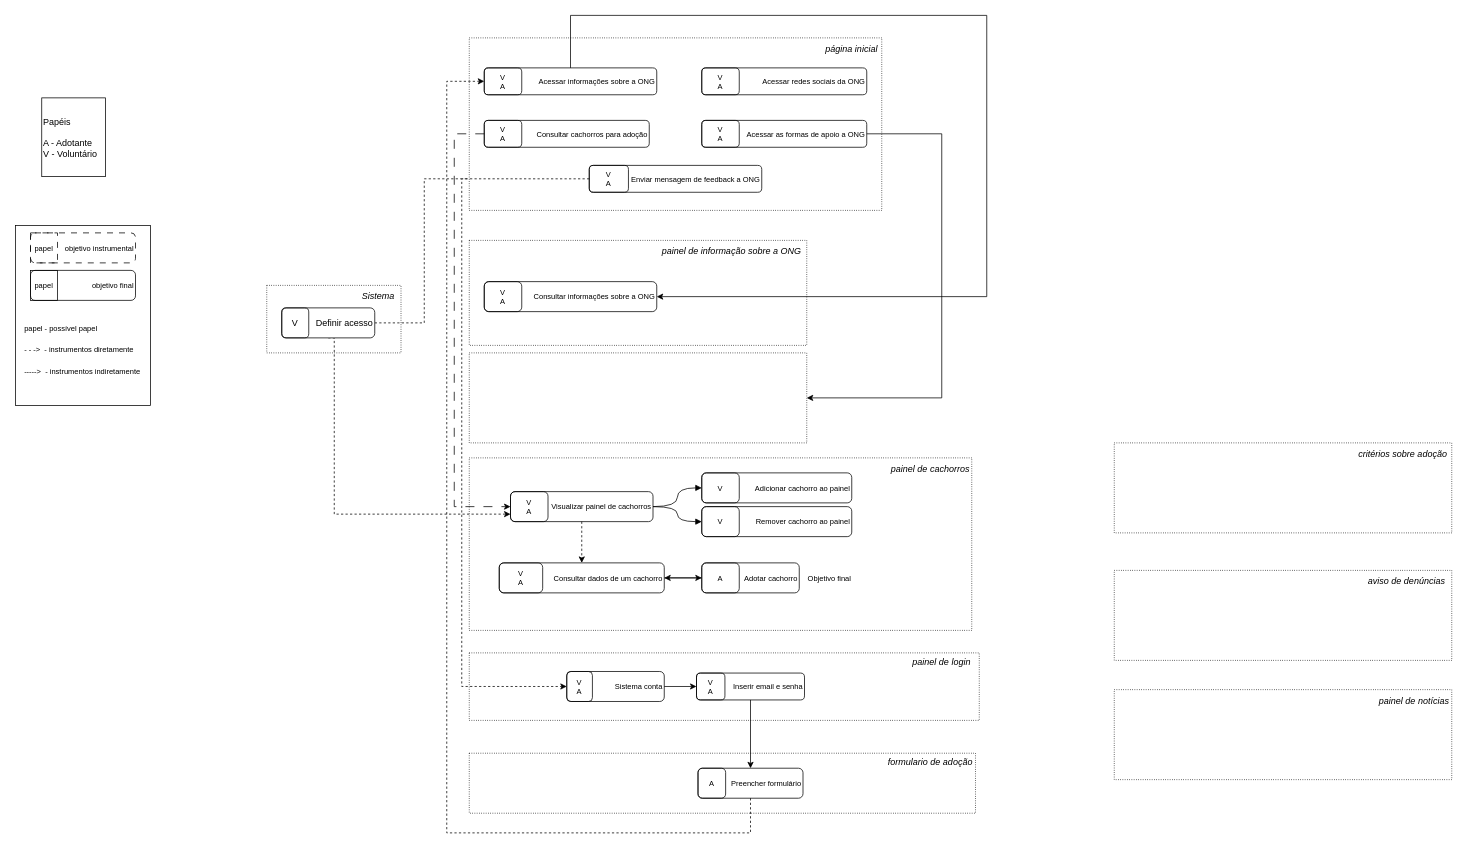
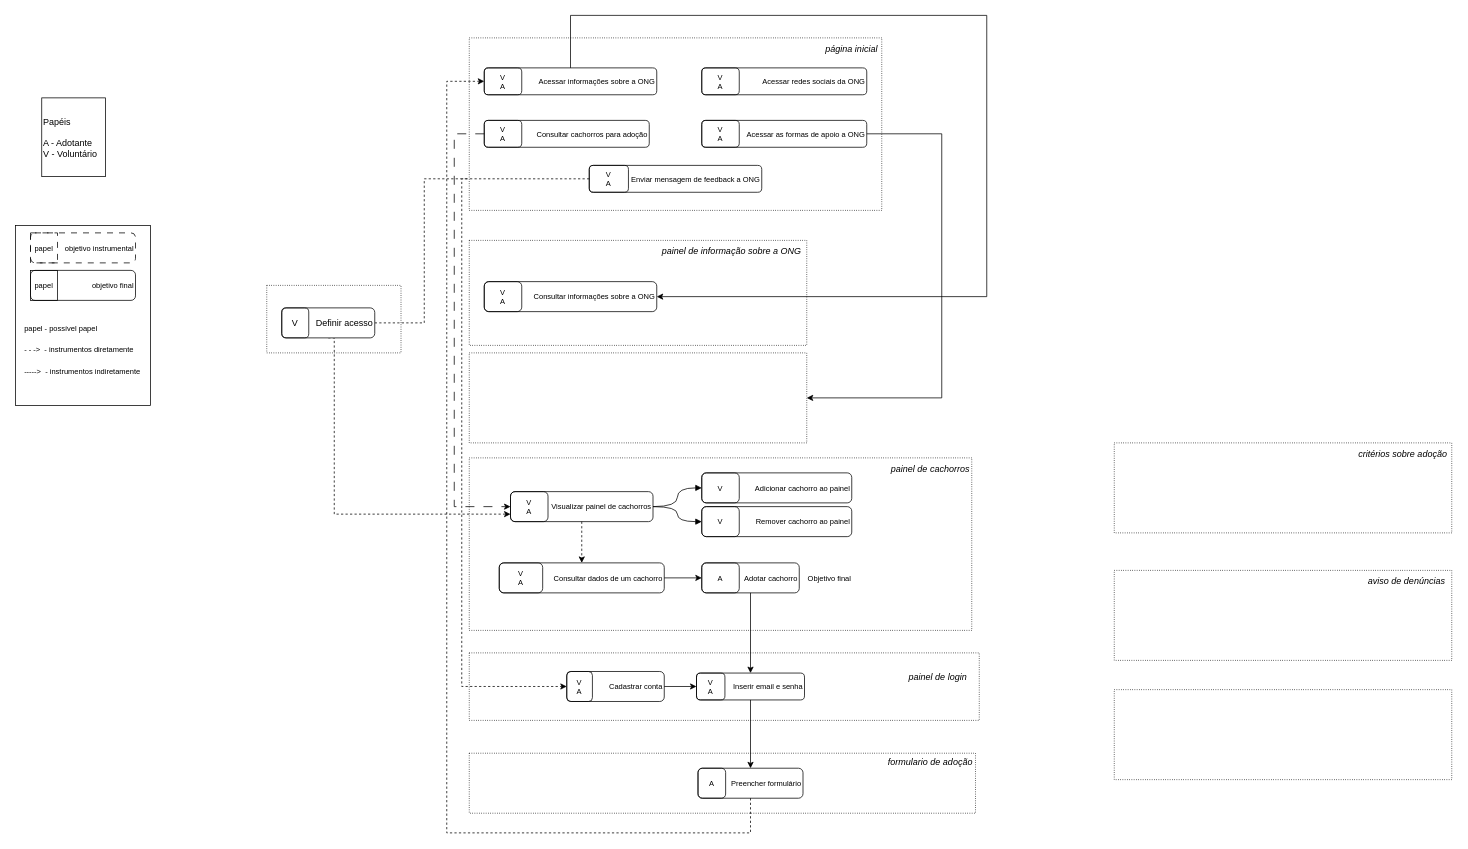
(378, 297) -> none
(697, 578) -> (750, 630)
(942, 663) -> (938, 678)
(637, 687) -> (632, 687)
(1414, 701) -> none
